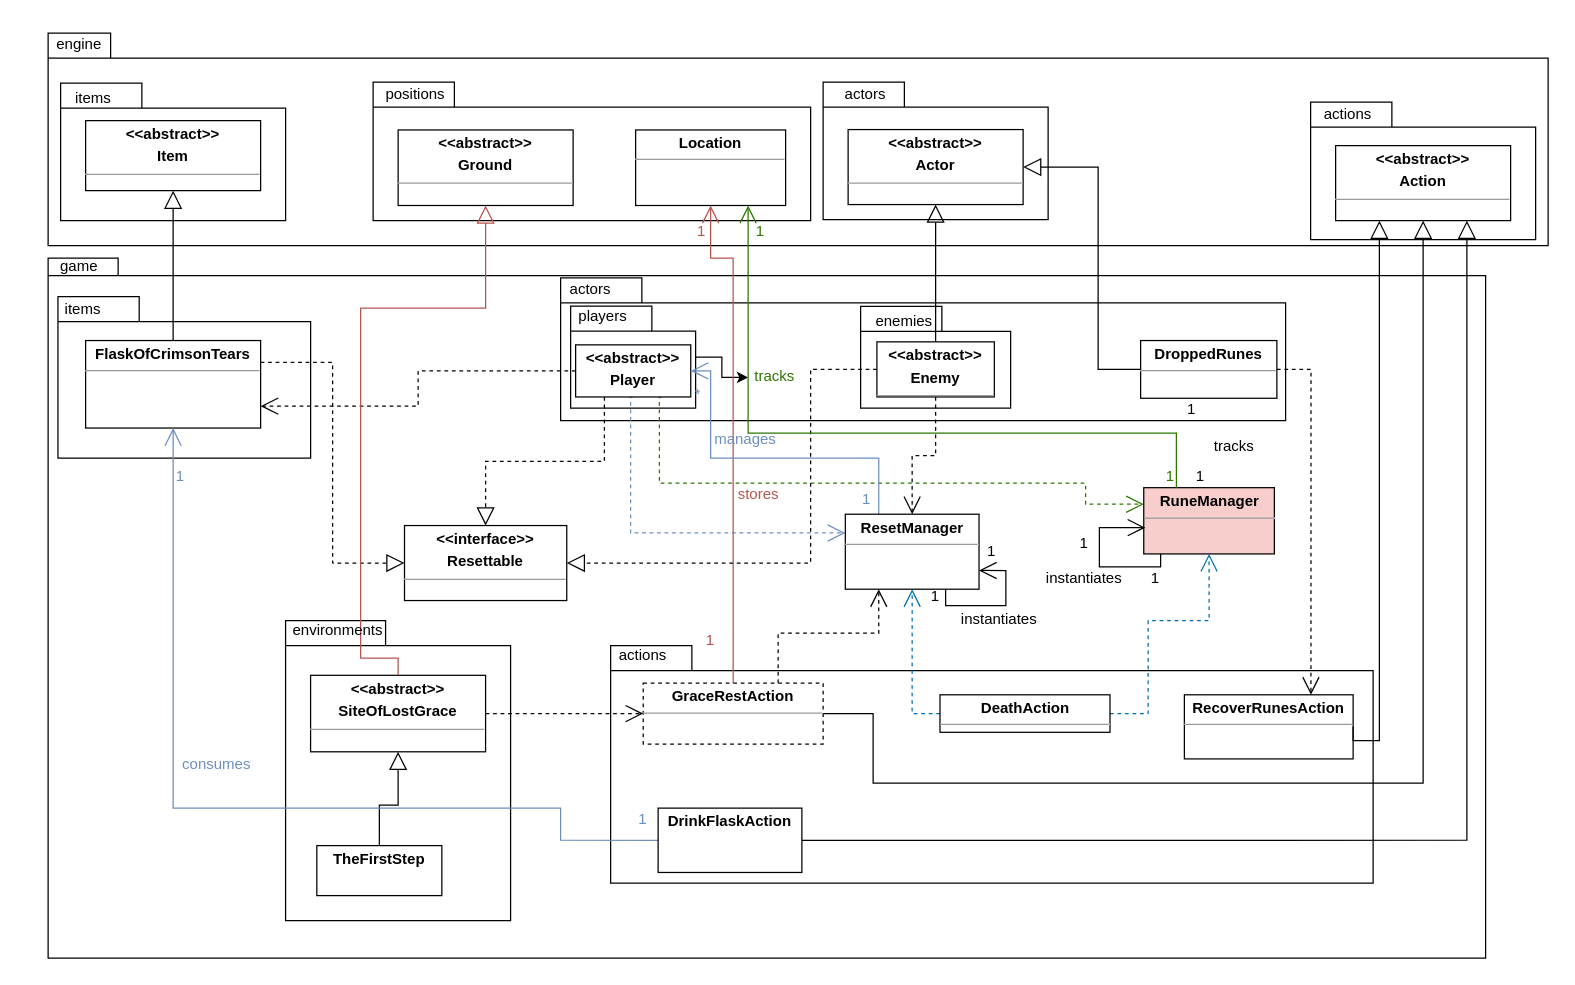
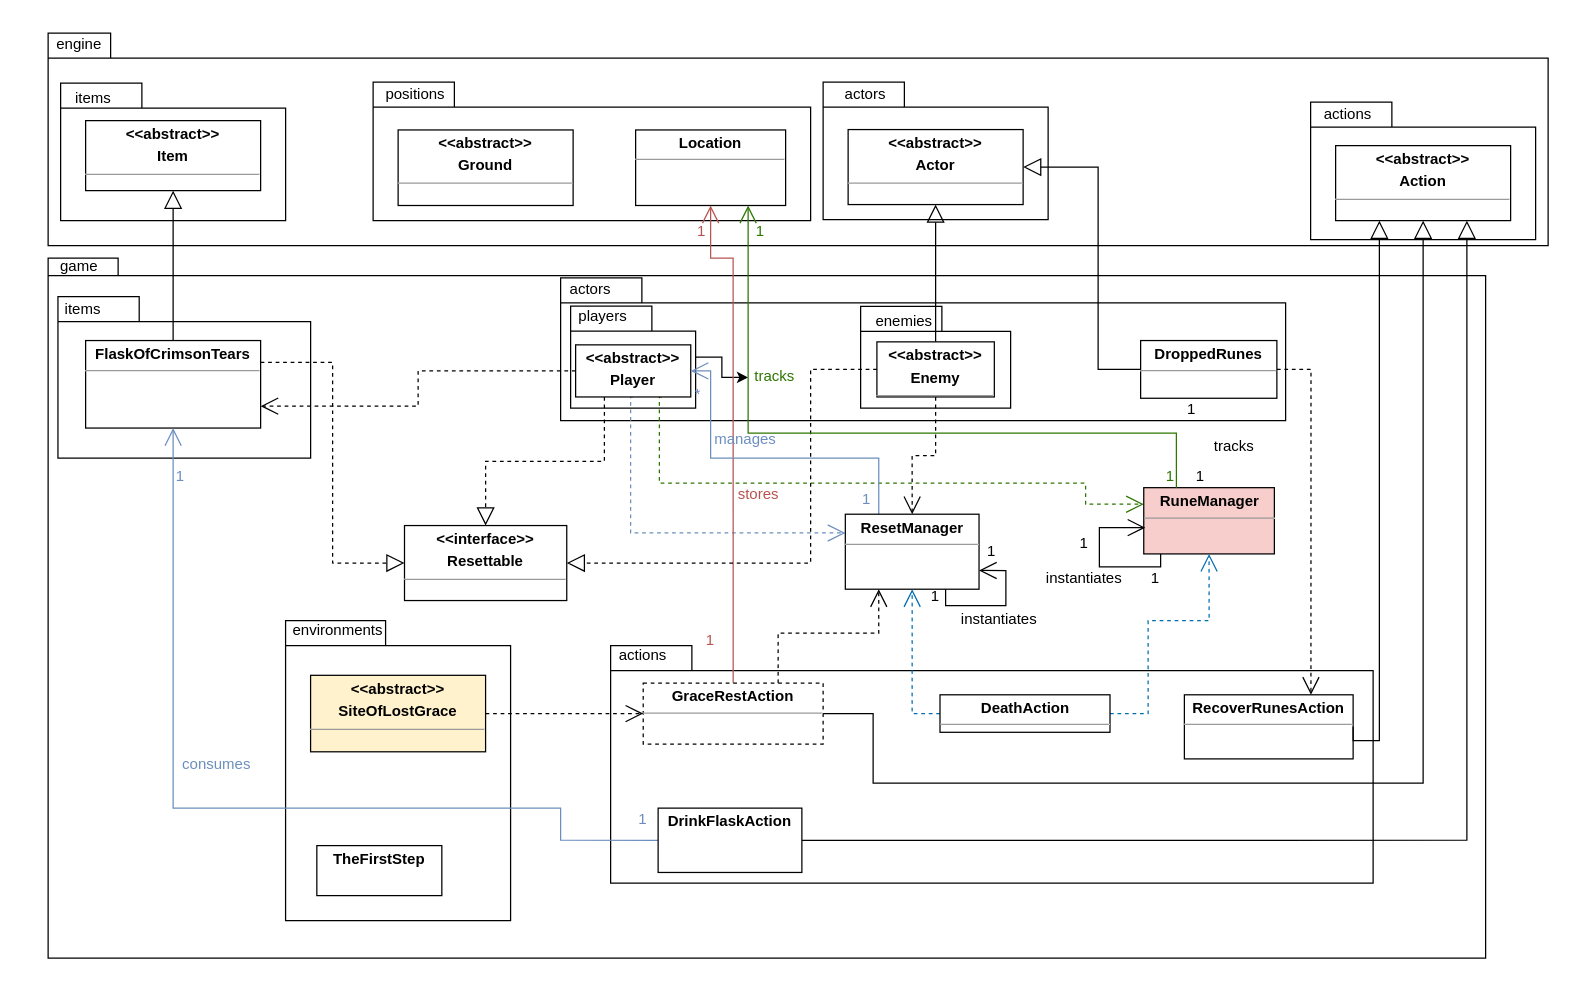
(361, 408) -> none
(398, 714) -> (398, 714)
(386, 805) -> none
